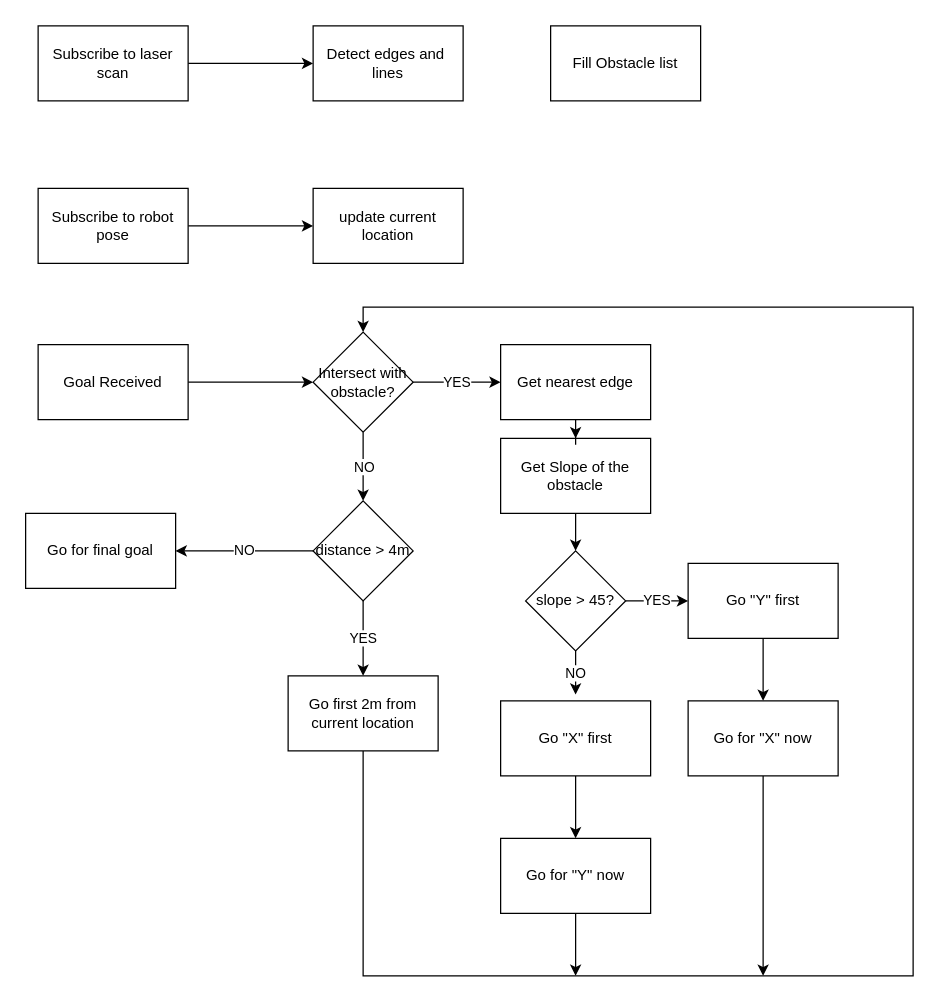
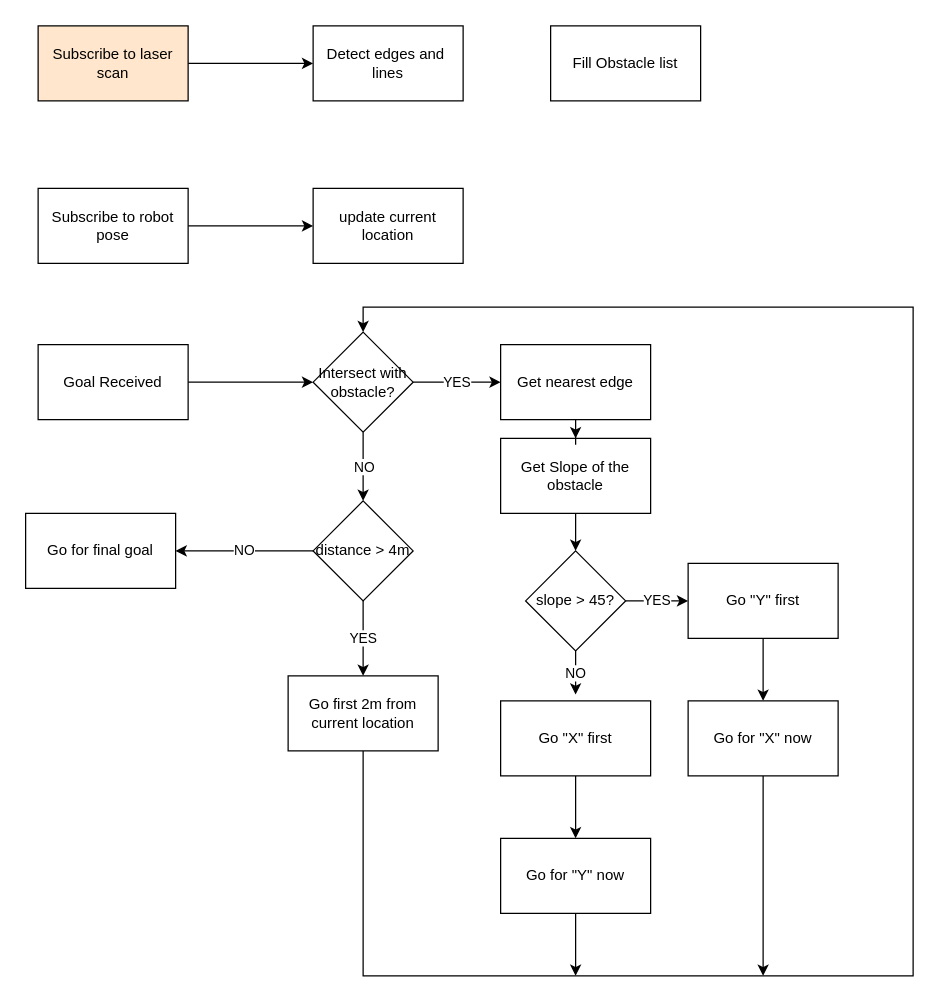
(113, 63) -> (113, 63)
